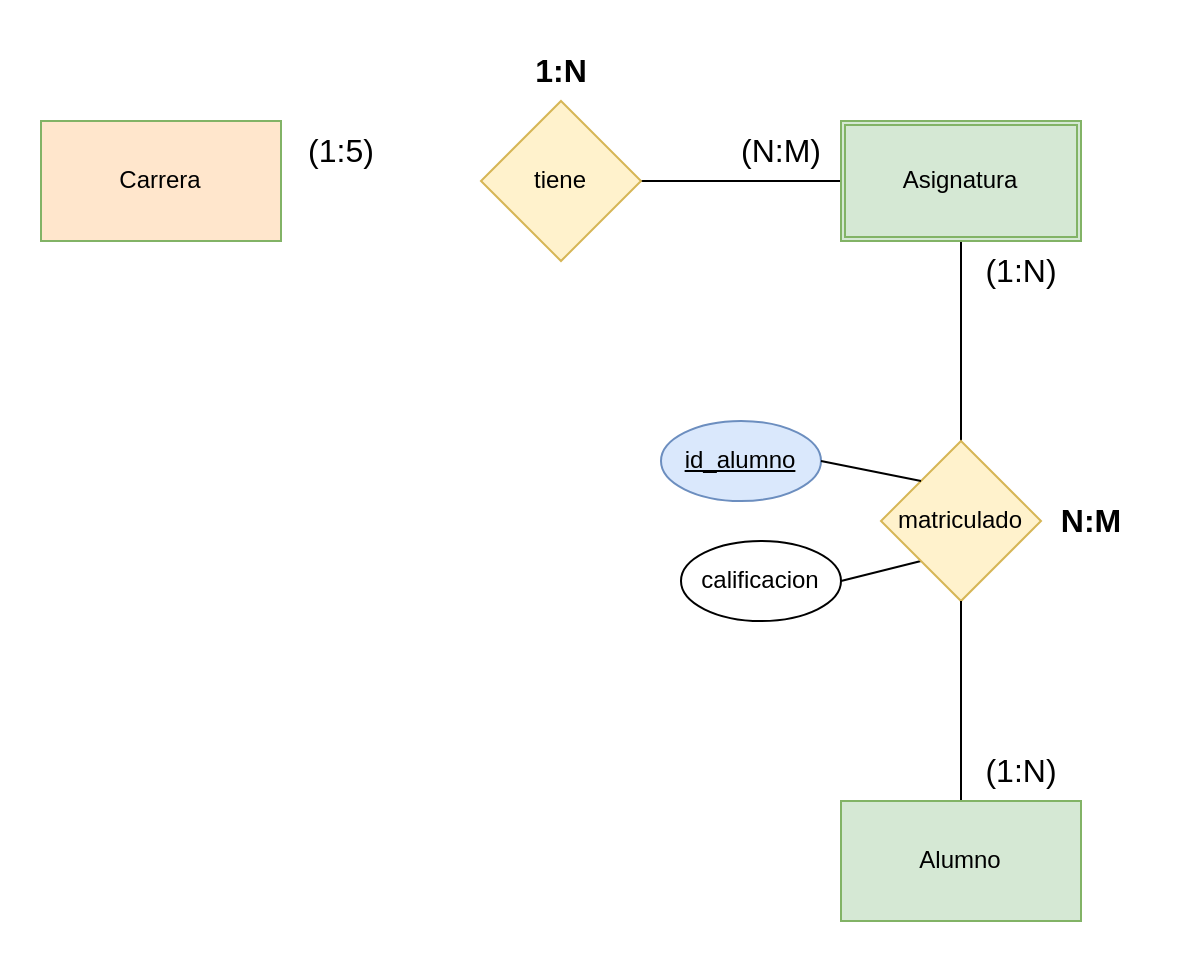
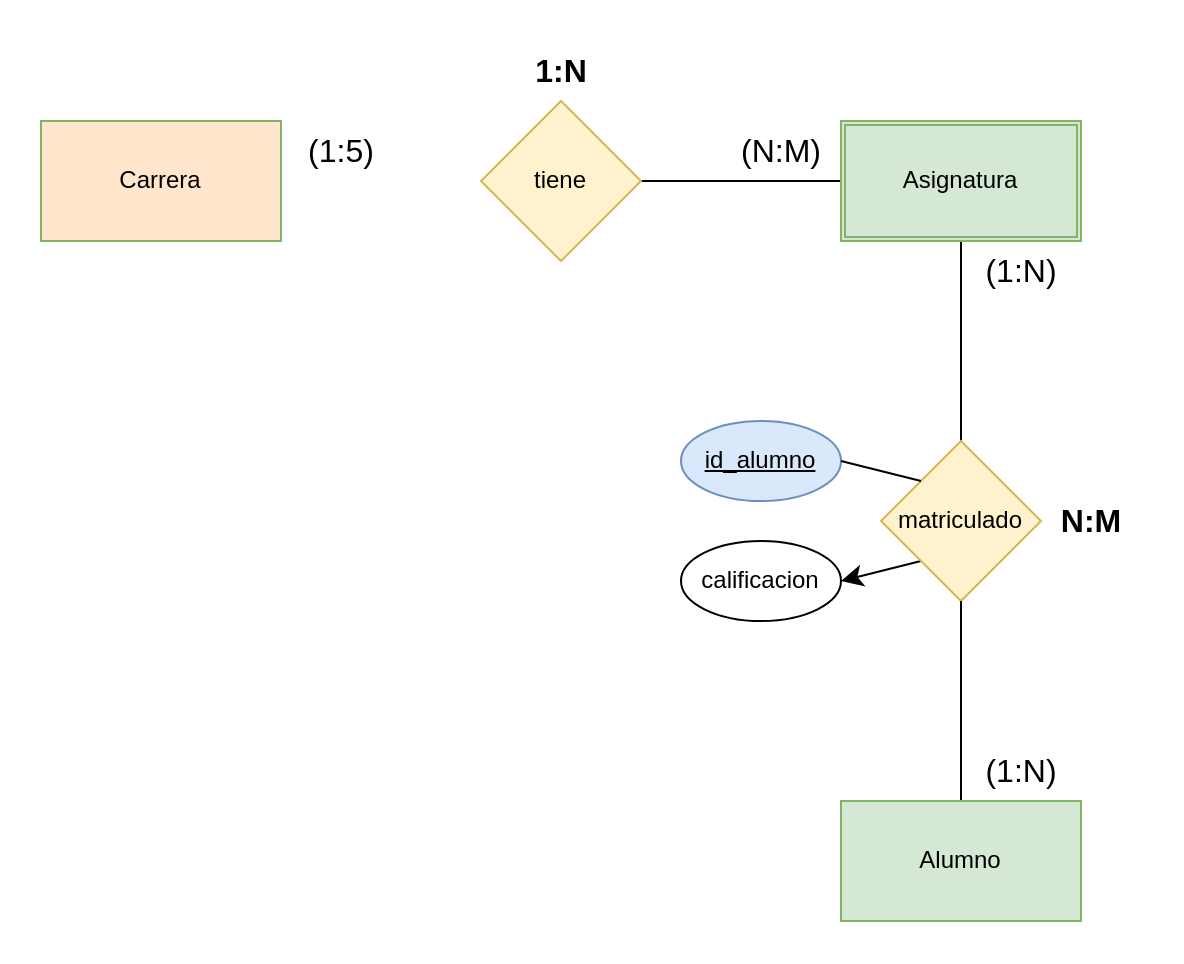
(741, 461) -> (761, 461)
(851, 578) -> (858, 577)
